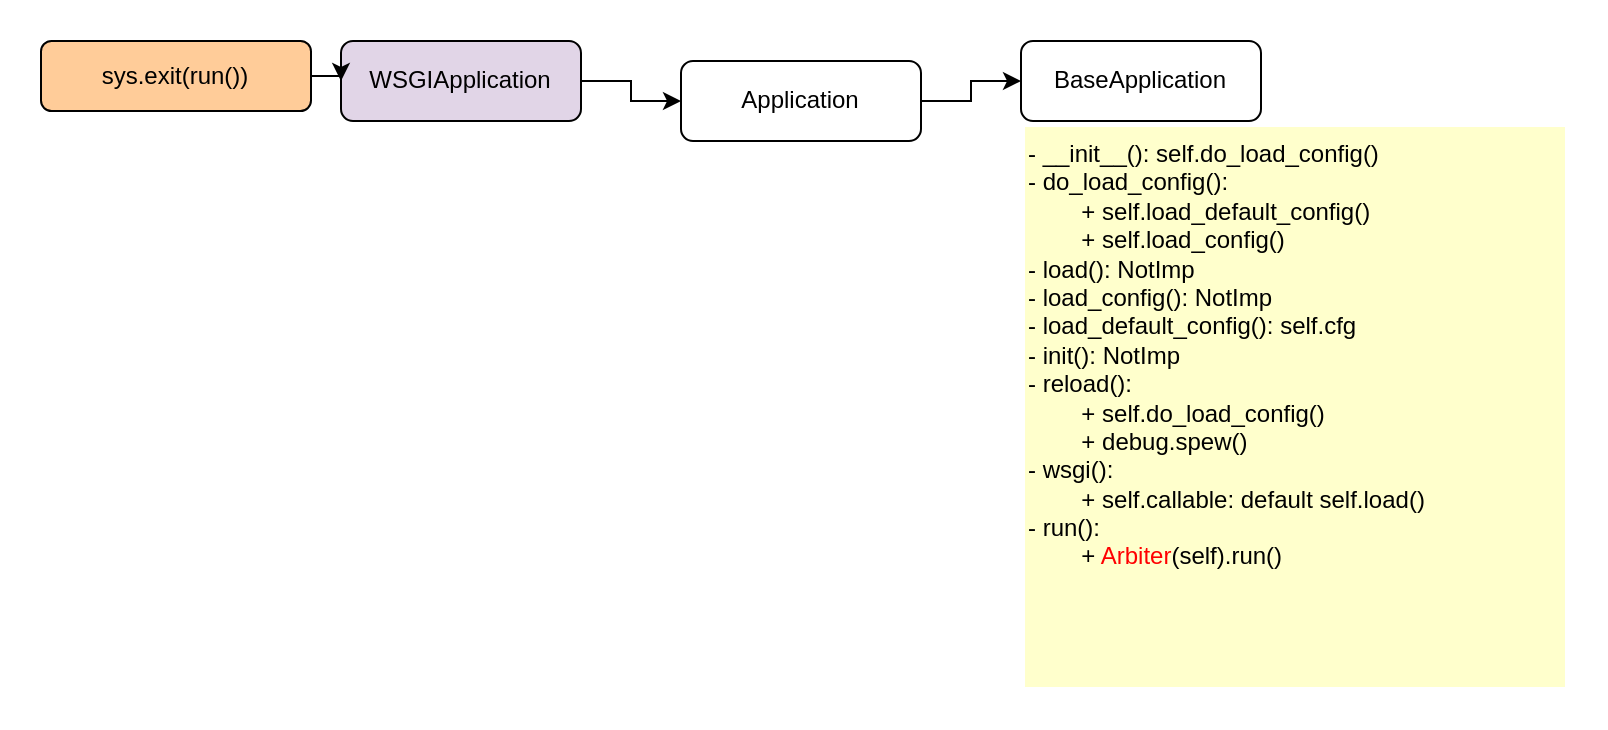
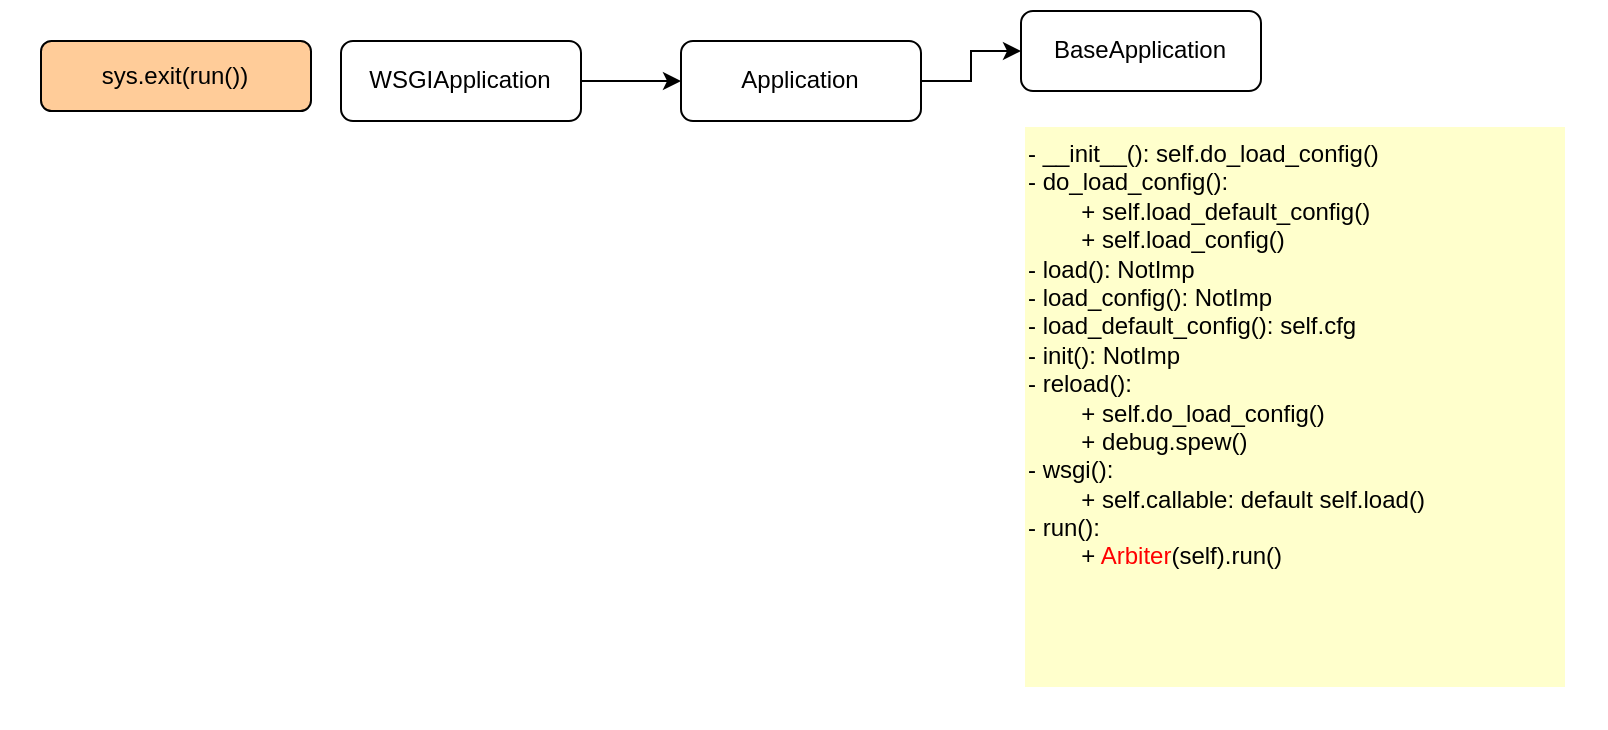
(329, 76) -> none
(461, 81) -> (461, 81)
(1141, 81) -> (1141, 51)
(801, 101) -> (801, 81)
